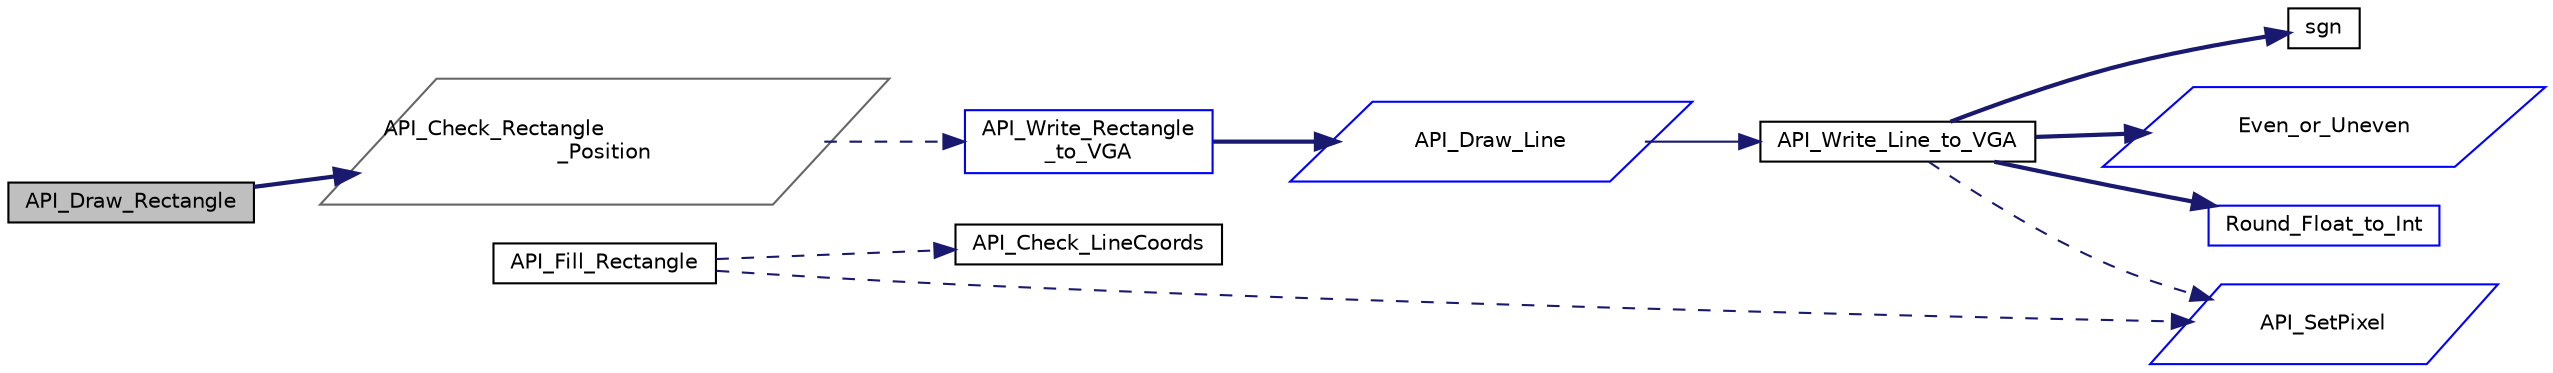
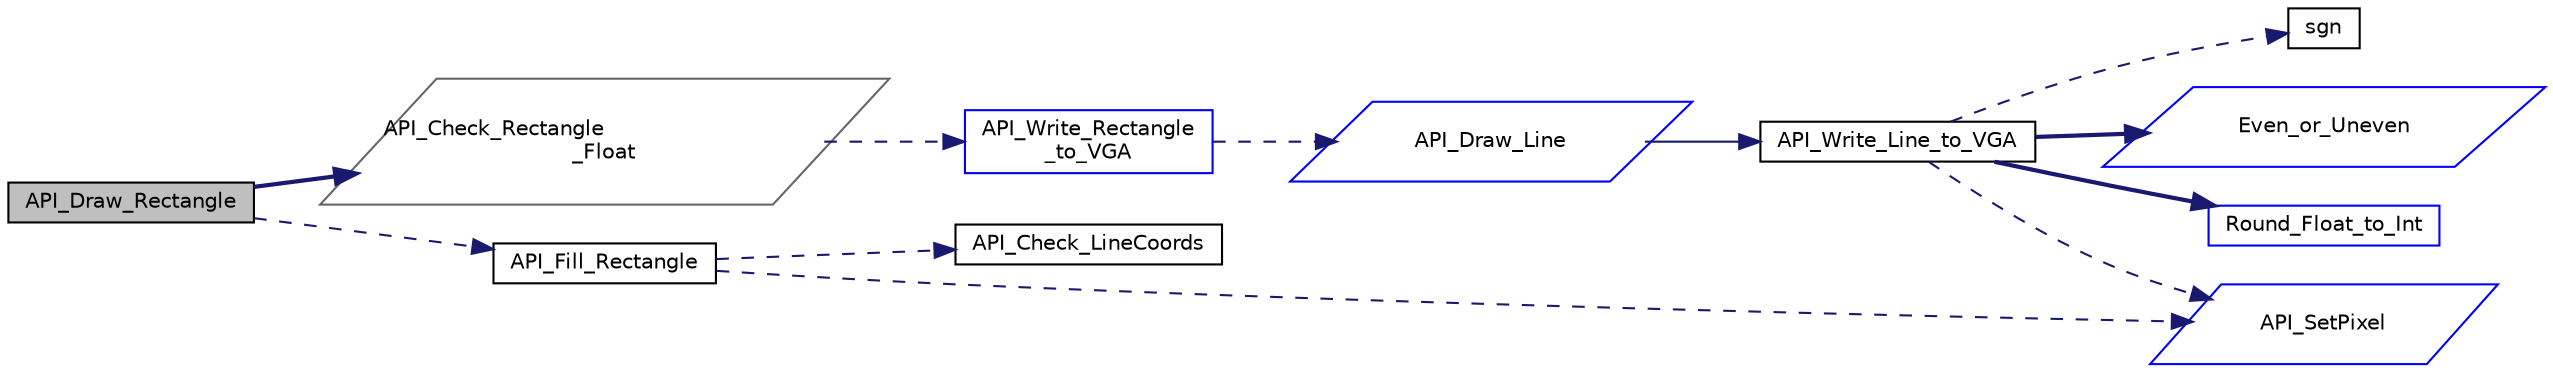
(2106, 70) -> (2106, 70)
(605, 142) -> (605, 142)
(1264, 142) -> (1264, 142)
none -> (363, 232)
